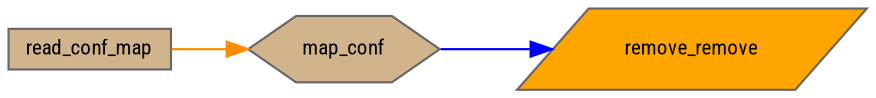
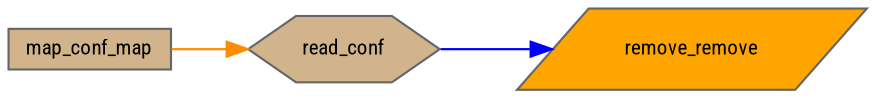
(90, 49) -> (90, 49)
(344, 49) -> (344, 49)
